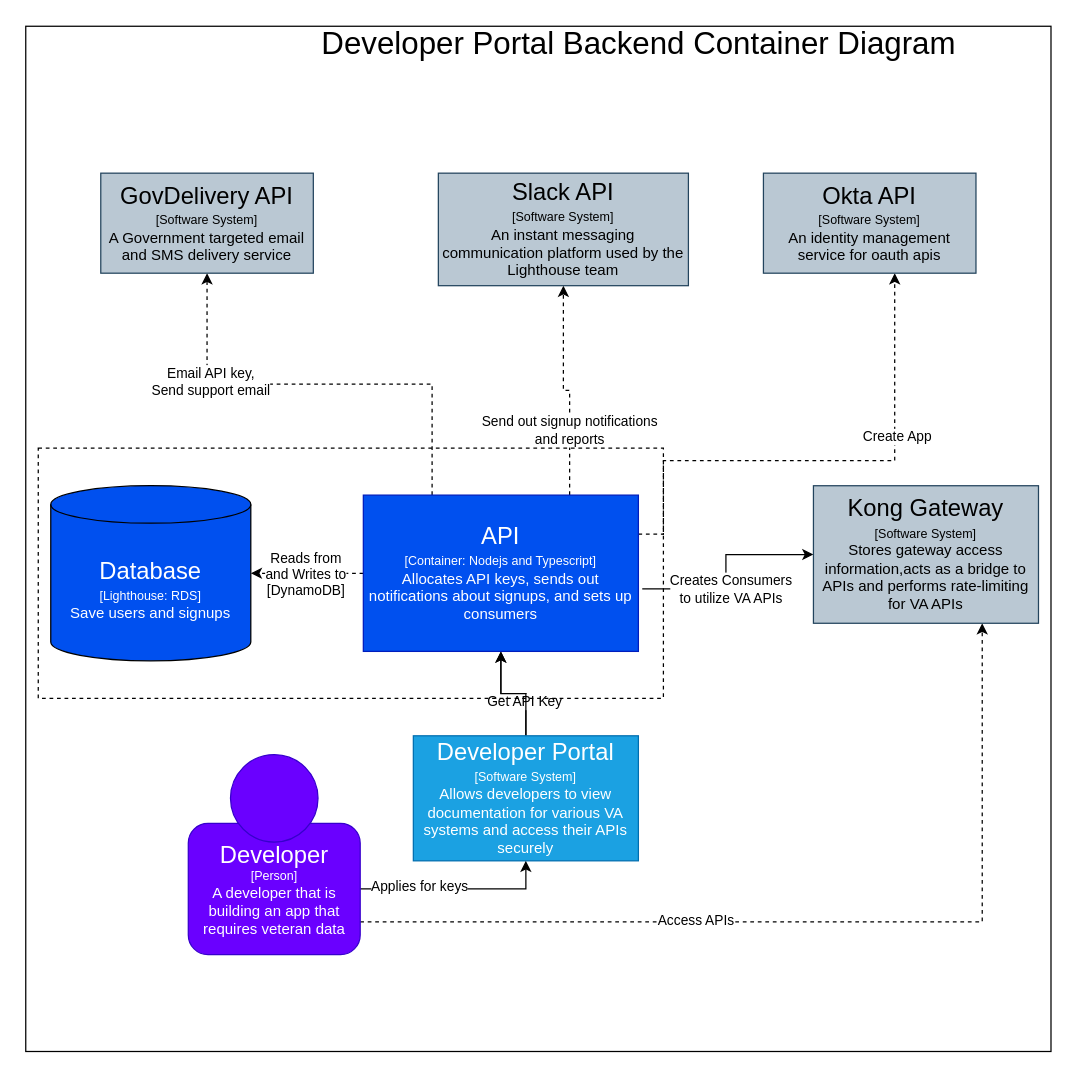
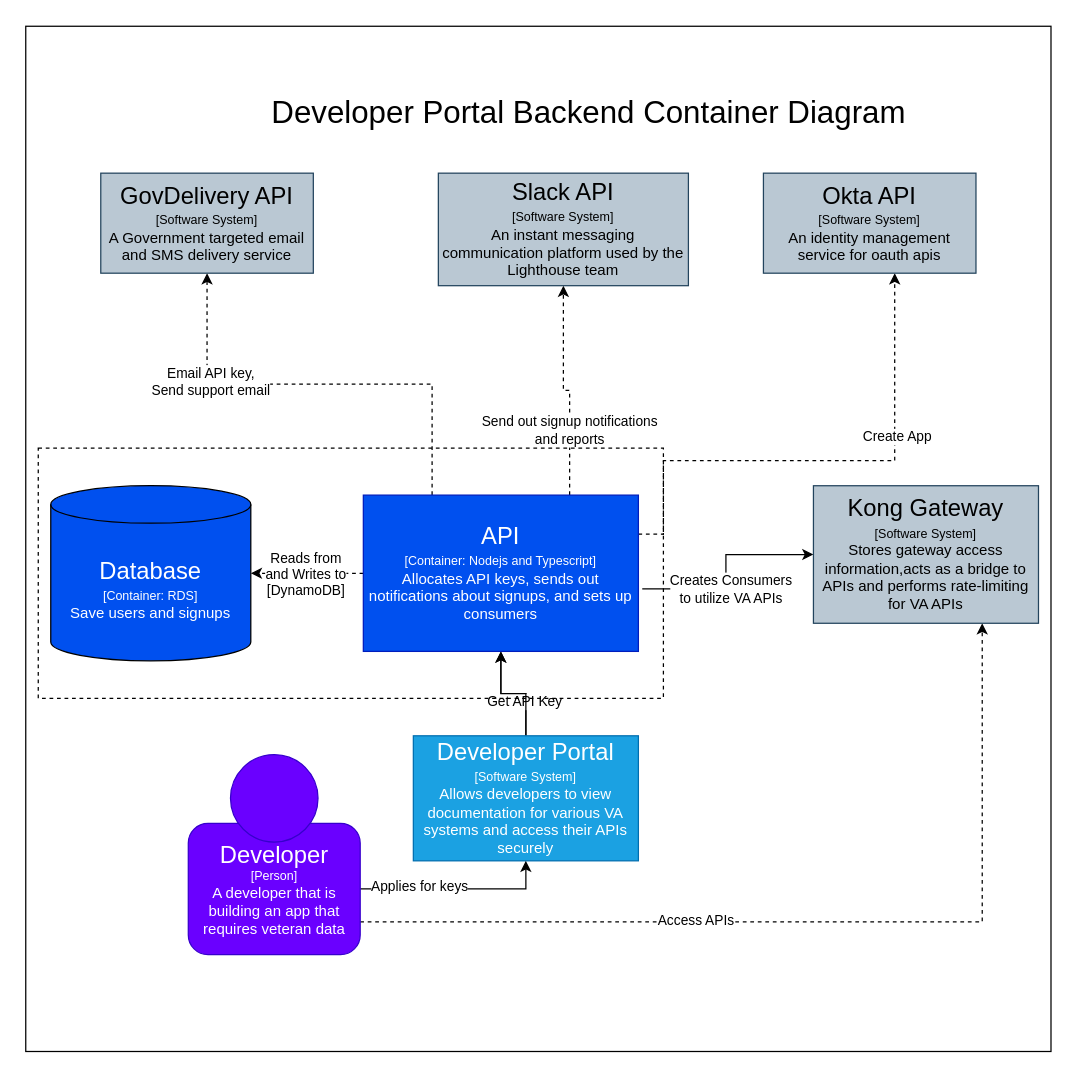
(638, 42) -> (588, 111)
(151, 589) -> (151, 589)
